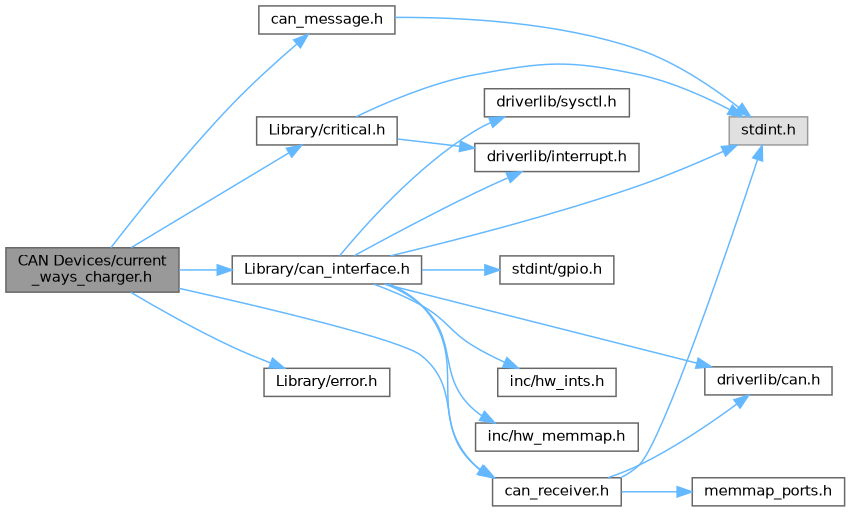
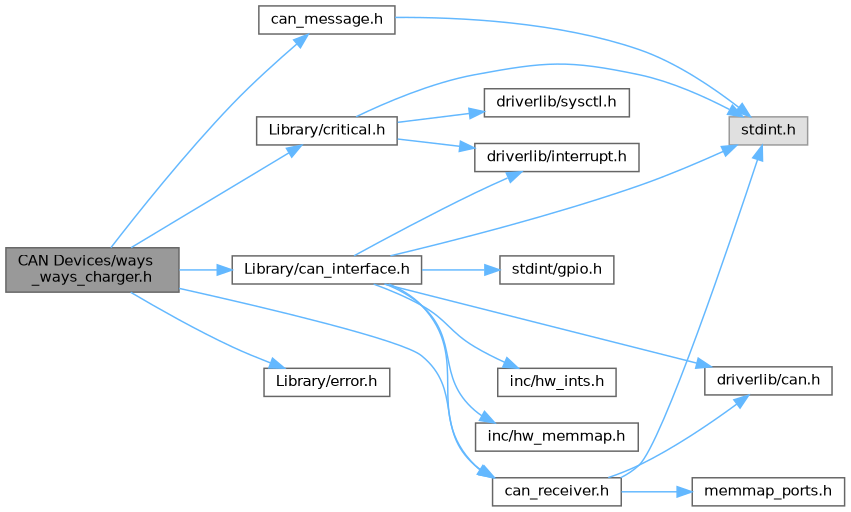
(409, 182) -> (433, 118)
(92, 270) -> (92, 270)
